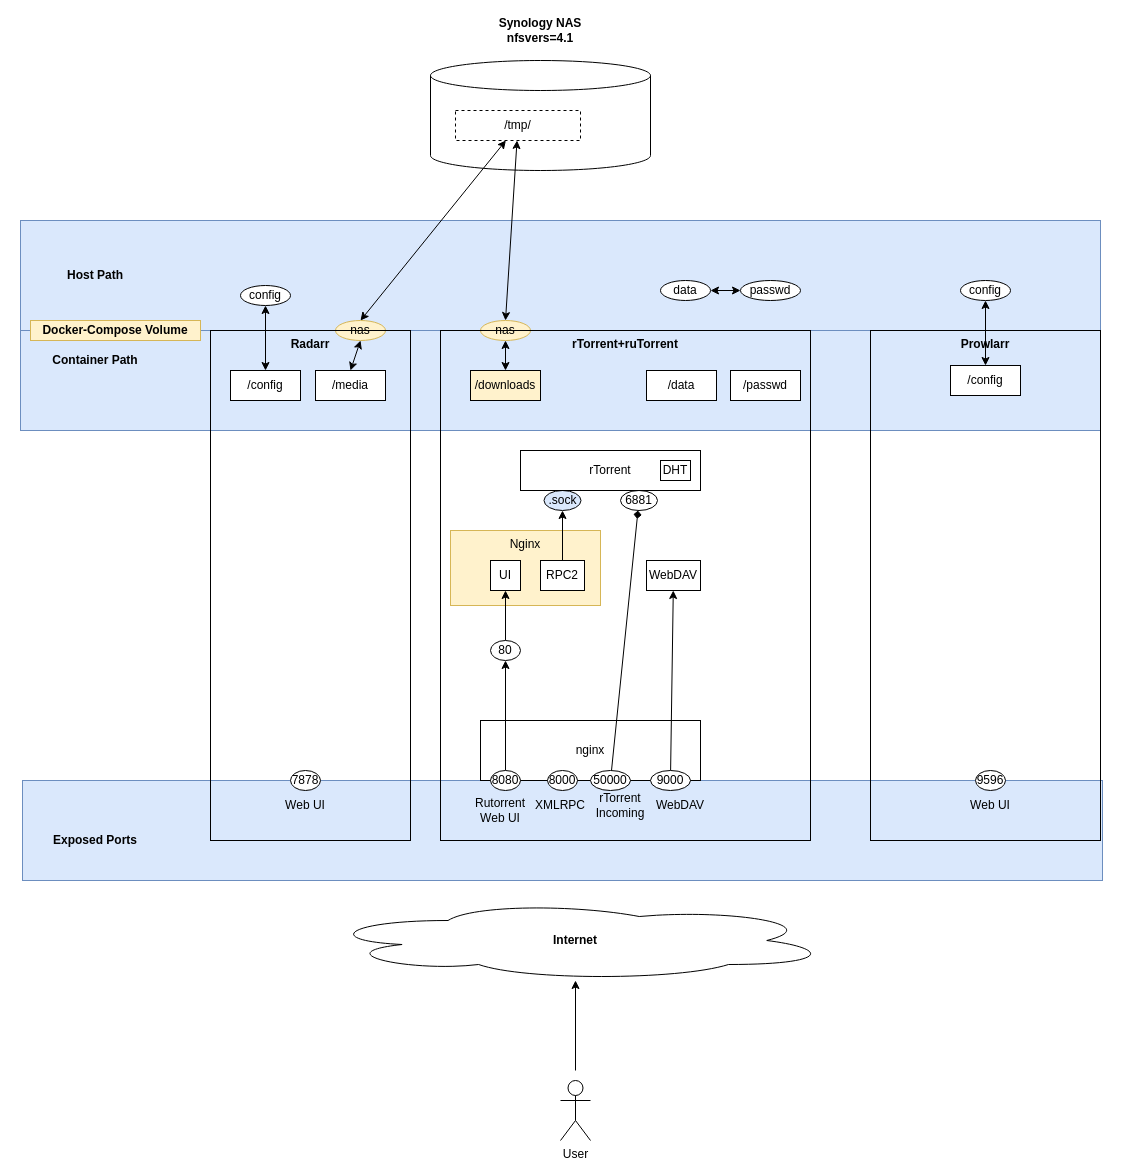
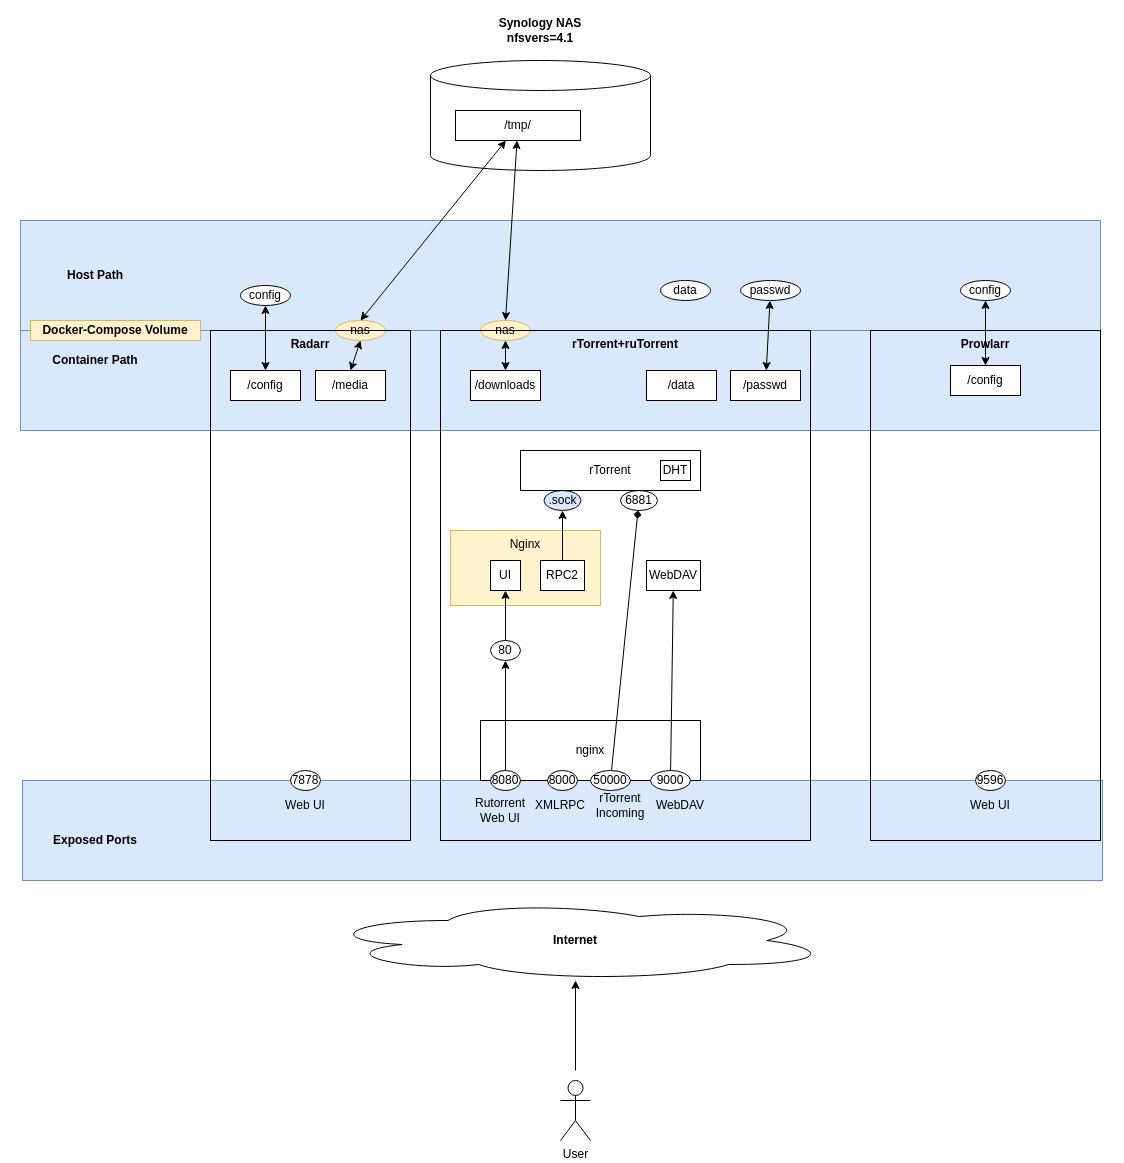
(518, 126) -> (518, 126)
(726, 291) -> (768, 335)
(506, 386) -> (506, 386)
